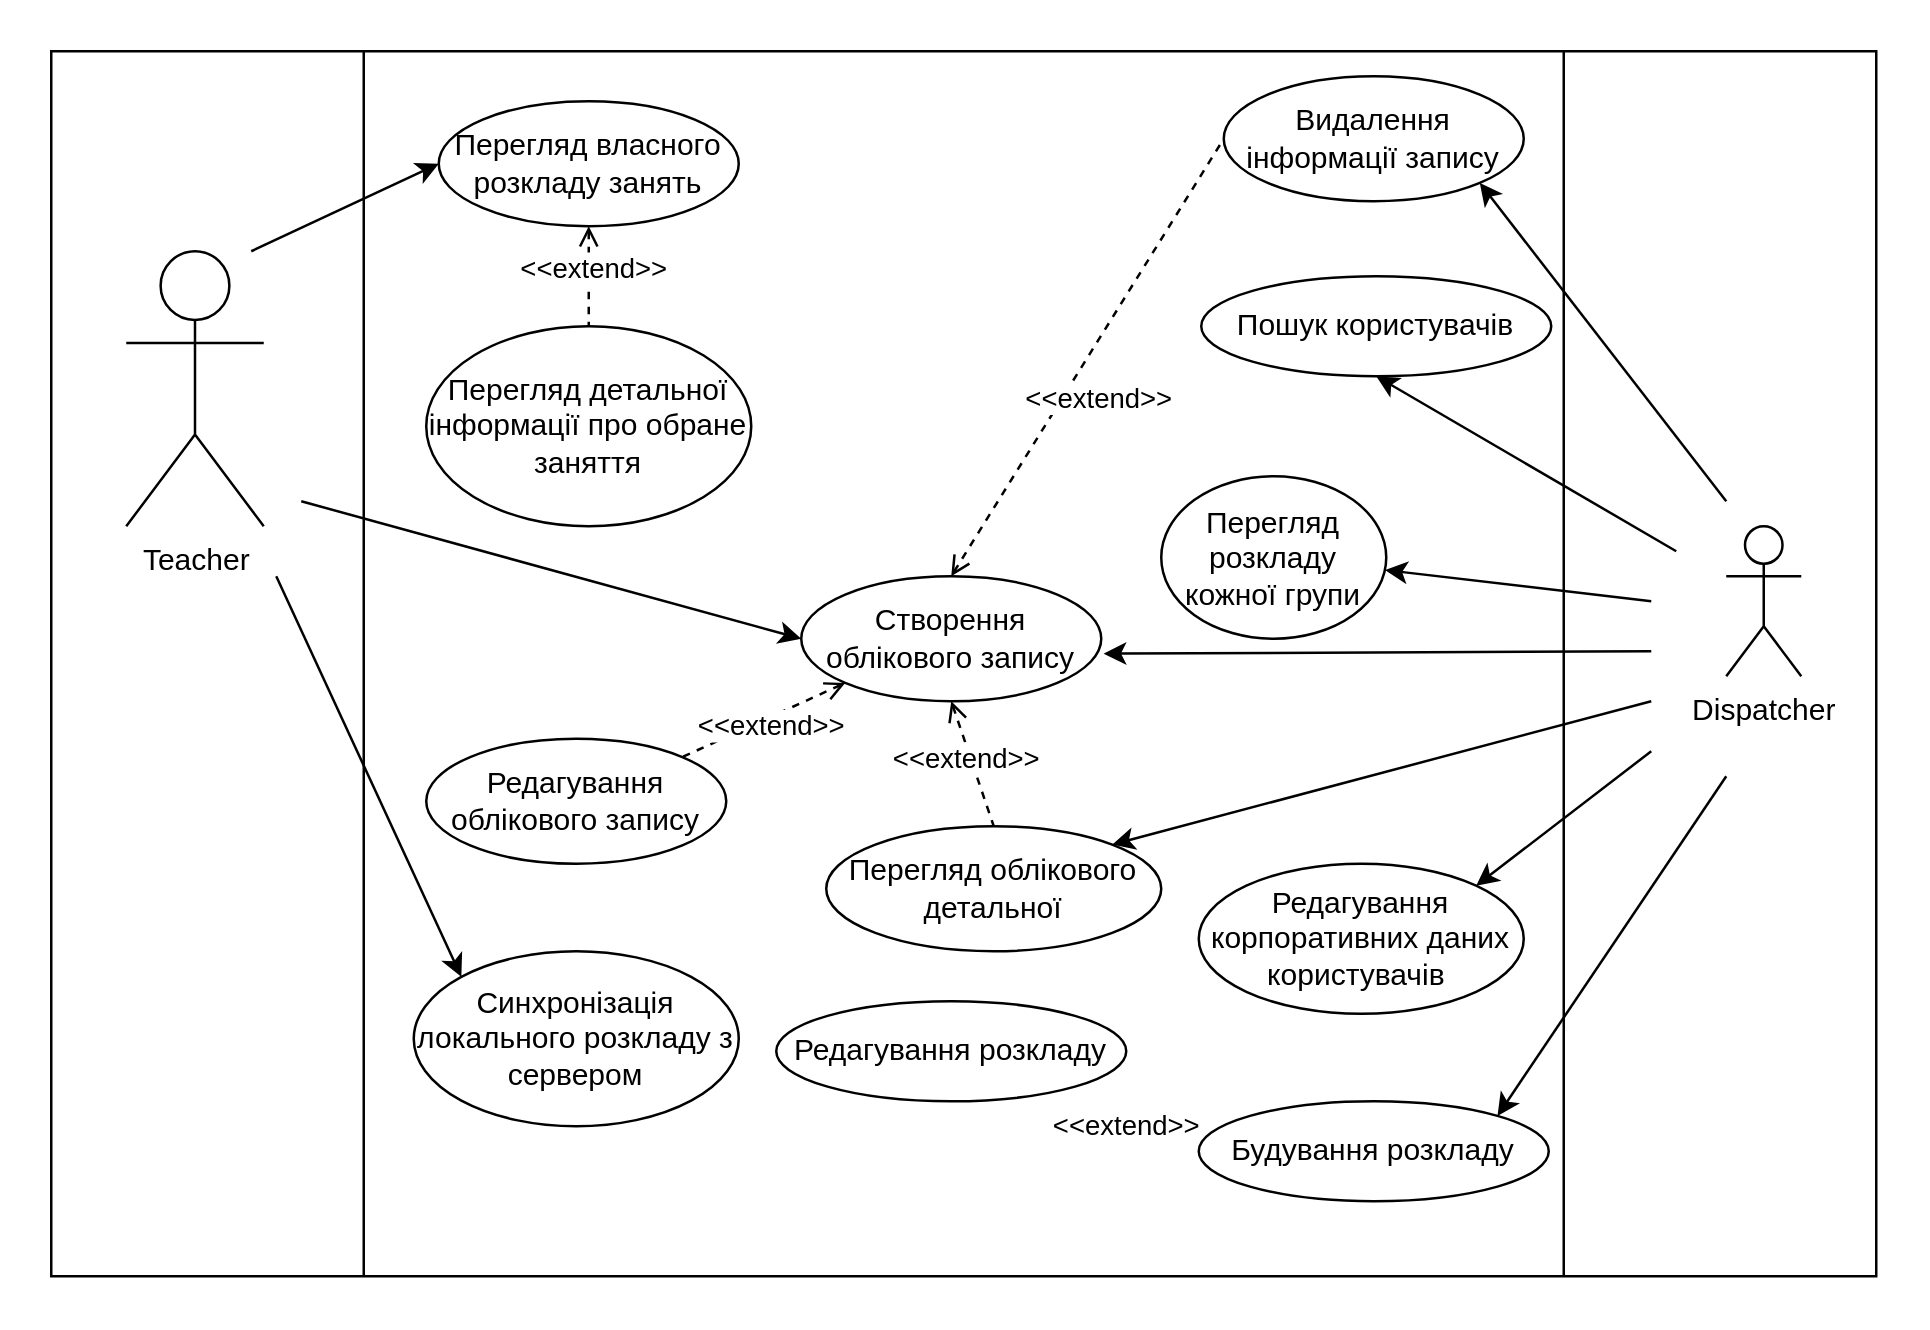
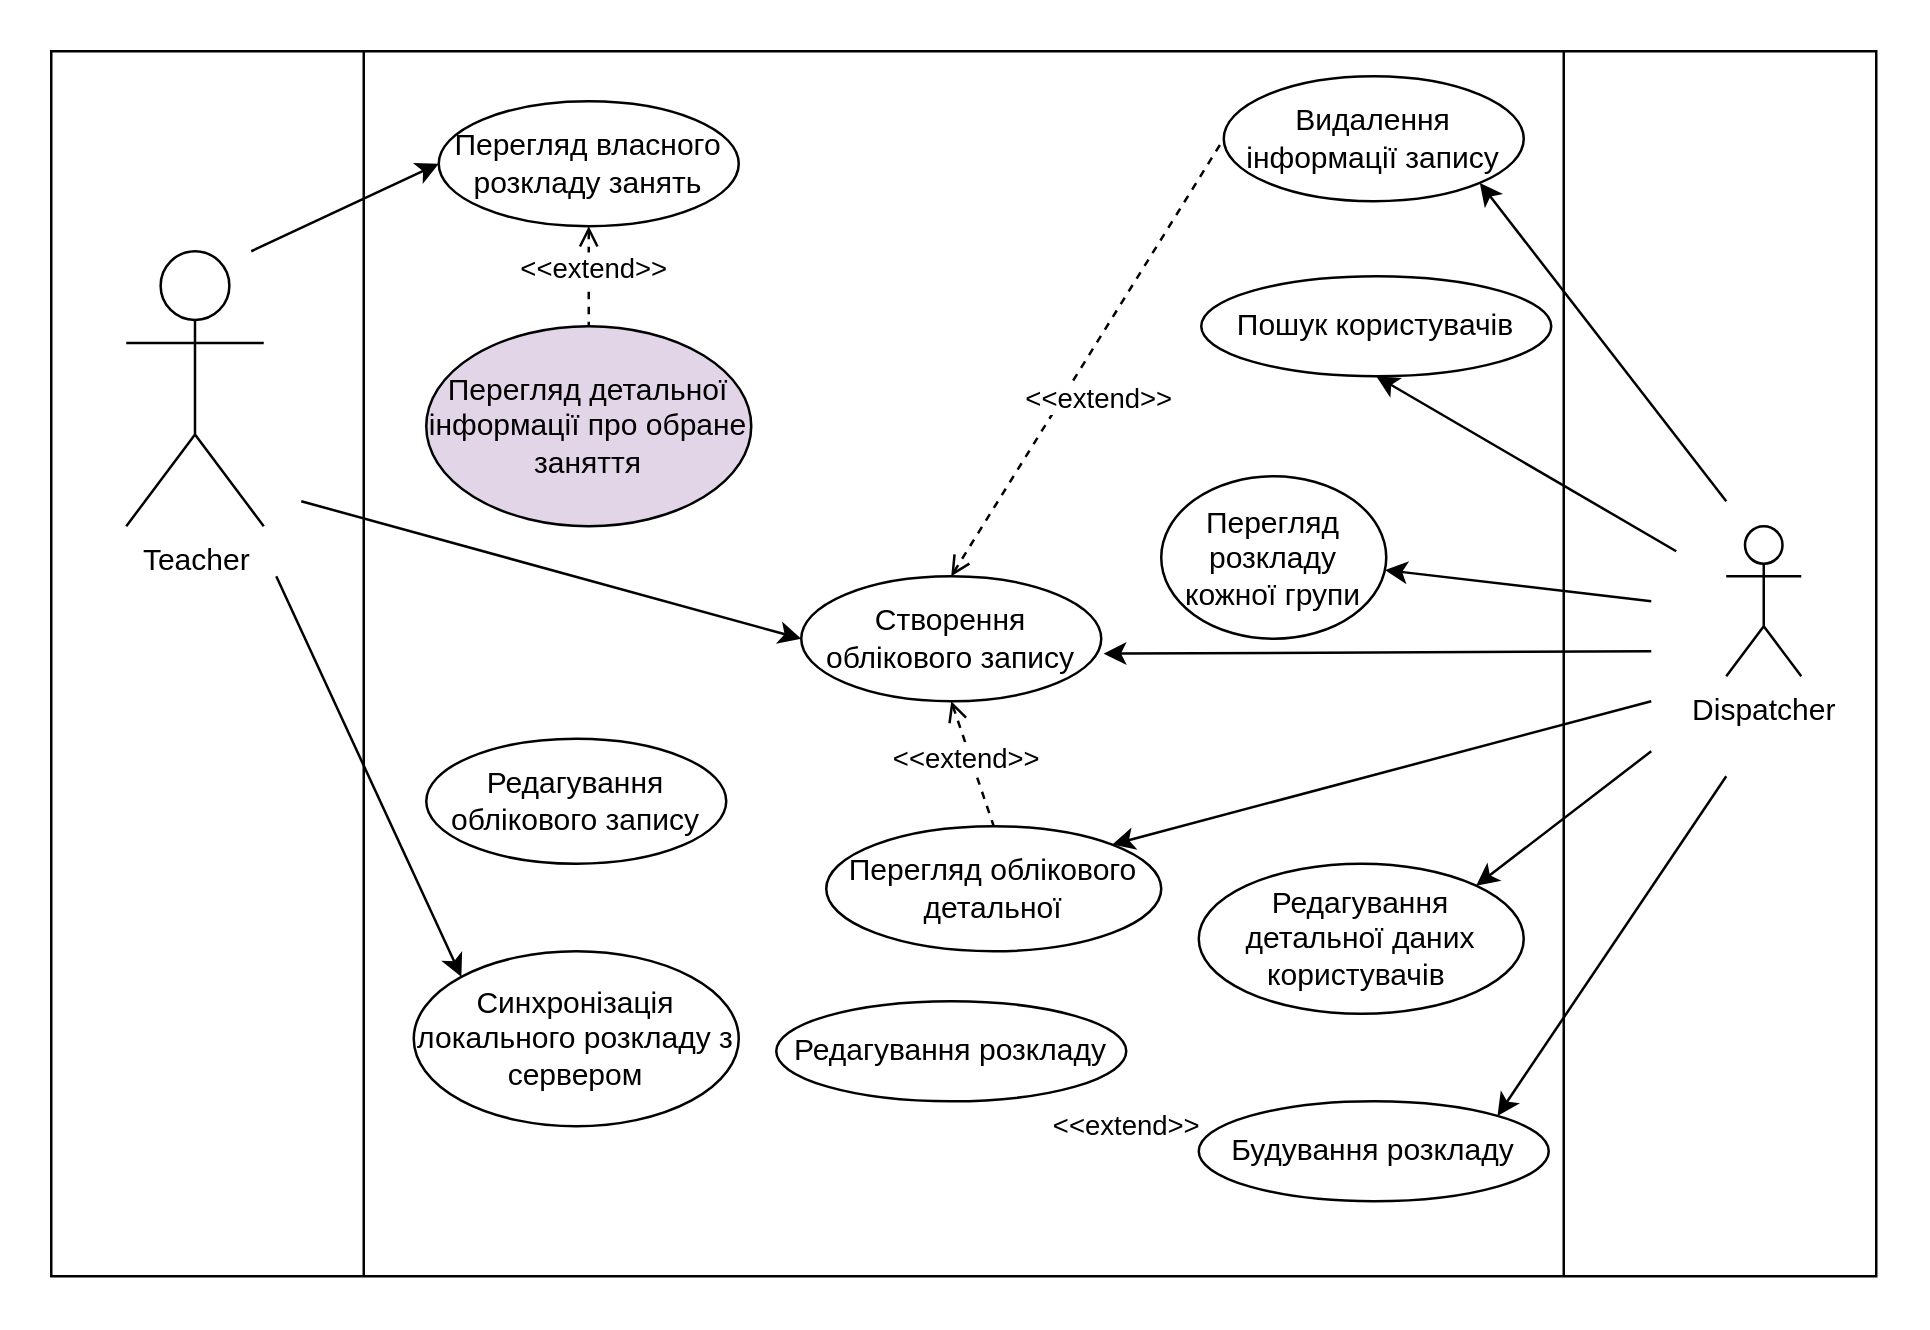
(589, 426) -> (589, 426)
(812, 698) -> none
(1361, 939) -> (1361, 939)
